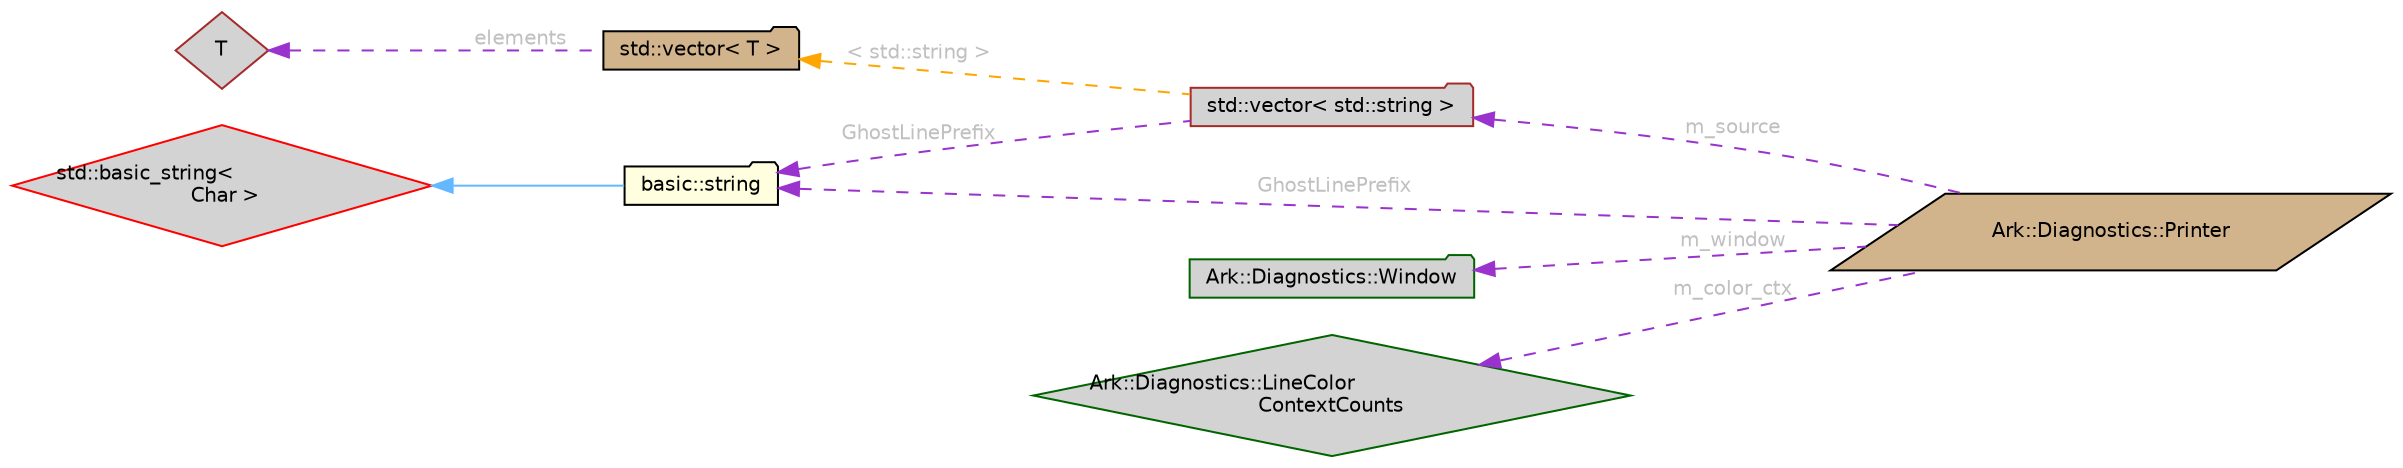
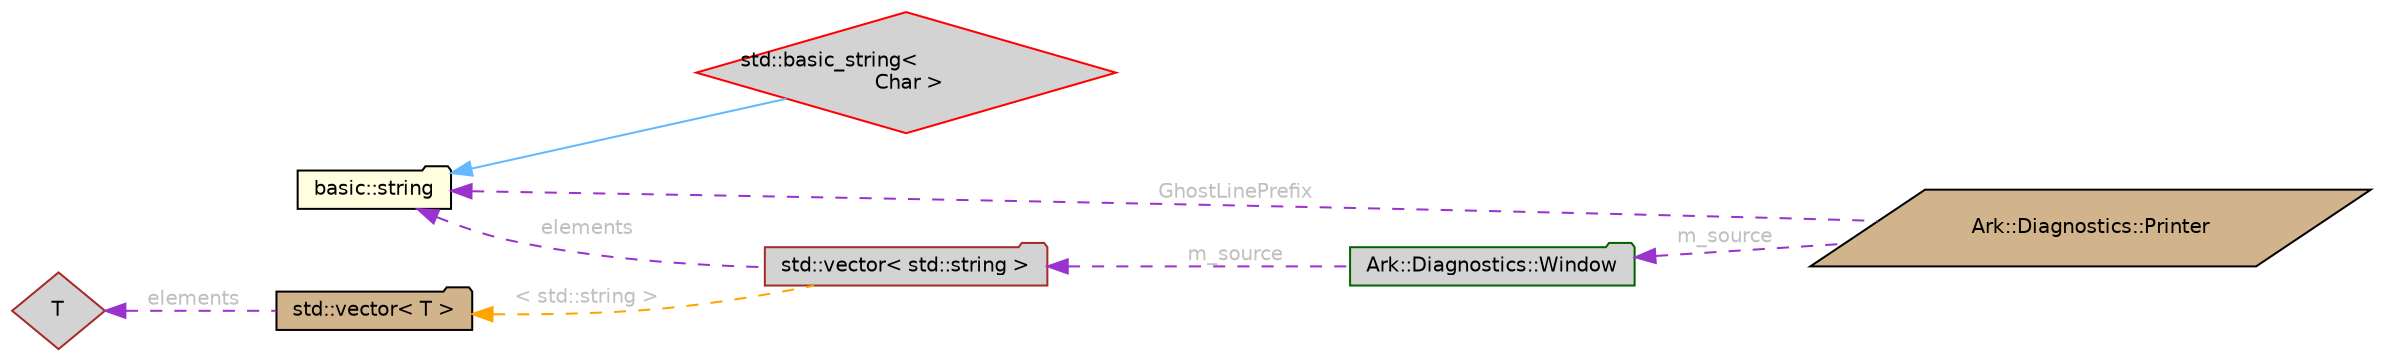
(916, 134) -> (584, 229)
(1730, 147) -> (1209, 266)
(539, 186) -> (629, 134)
(1730, 241) -> (1722, 237)
(1332, 396) -> none
